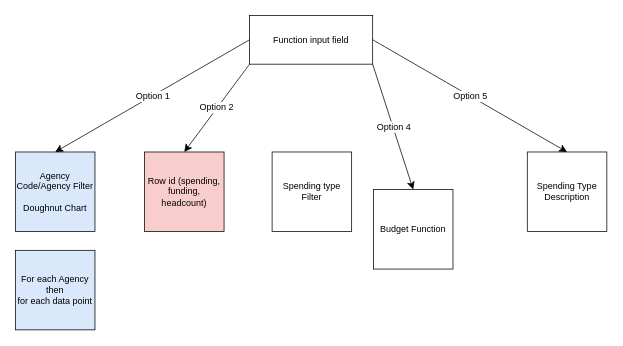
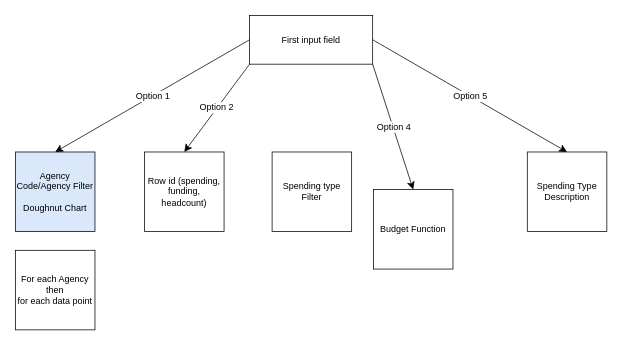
(311, 40) -> (311, 40)
(184, 192) -> (184, 192)
(55, 290) -> (55, 290)
